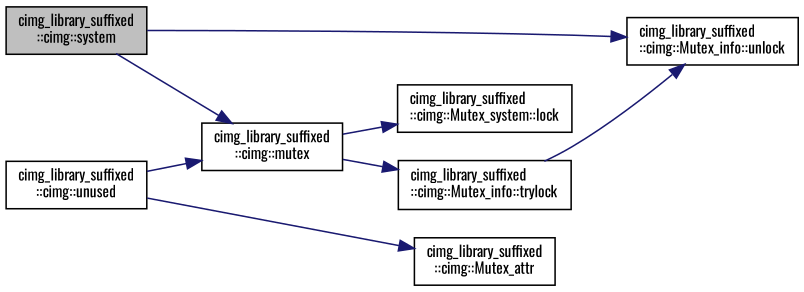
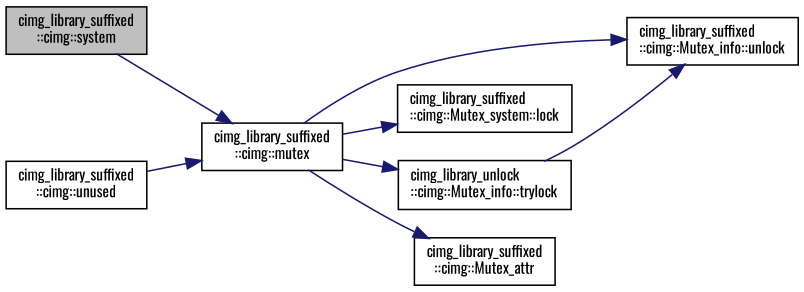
(379, 32) -> (450, 58)
(485, 185) -> (485, 185)
(273, 222) -> (360, 202)
